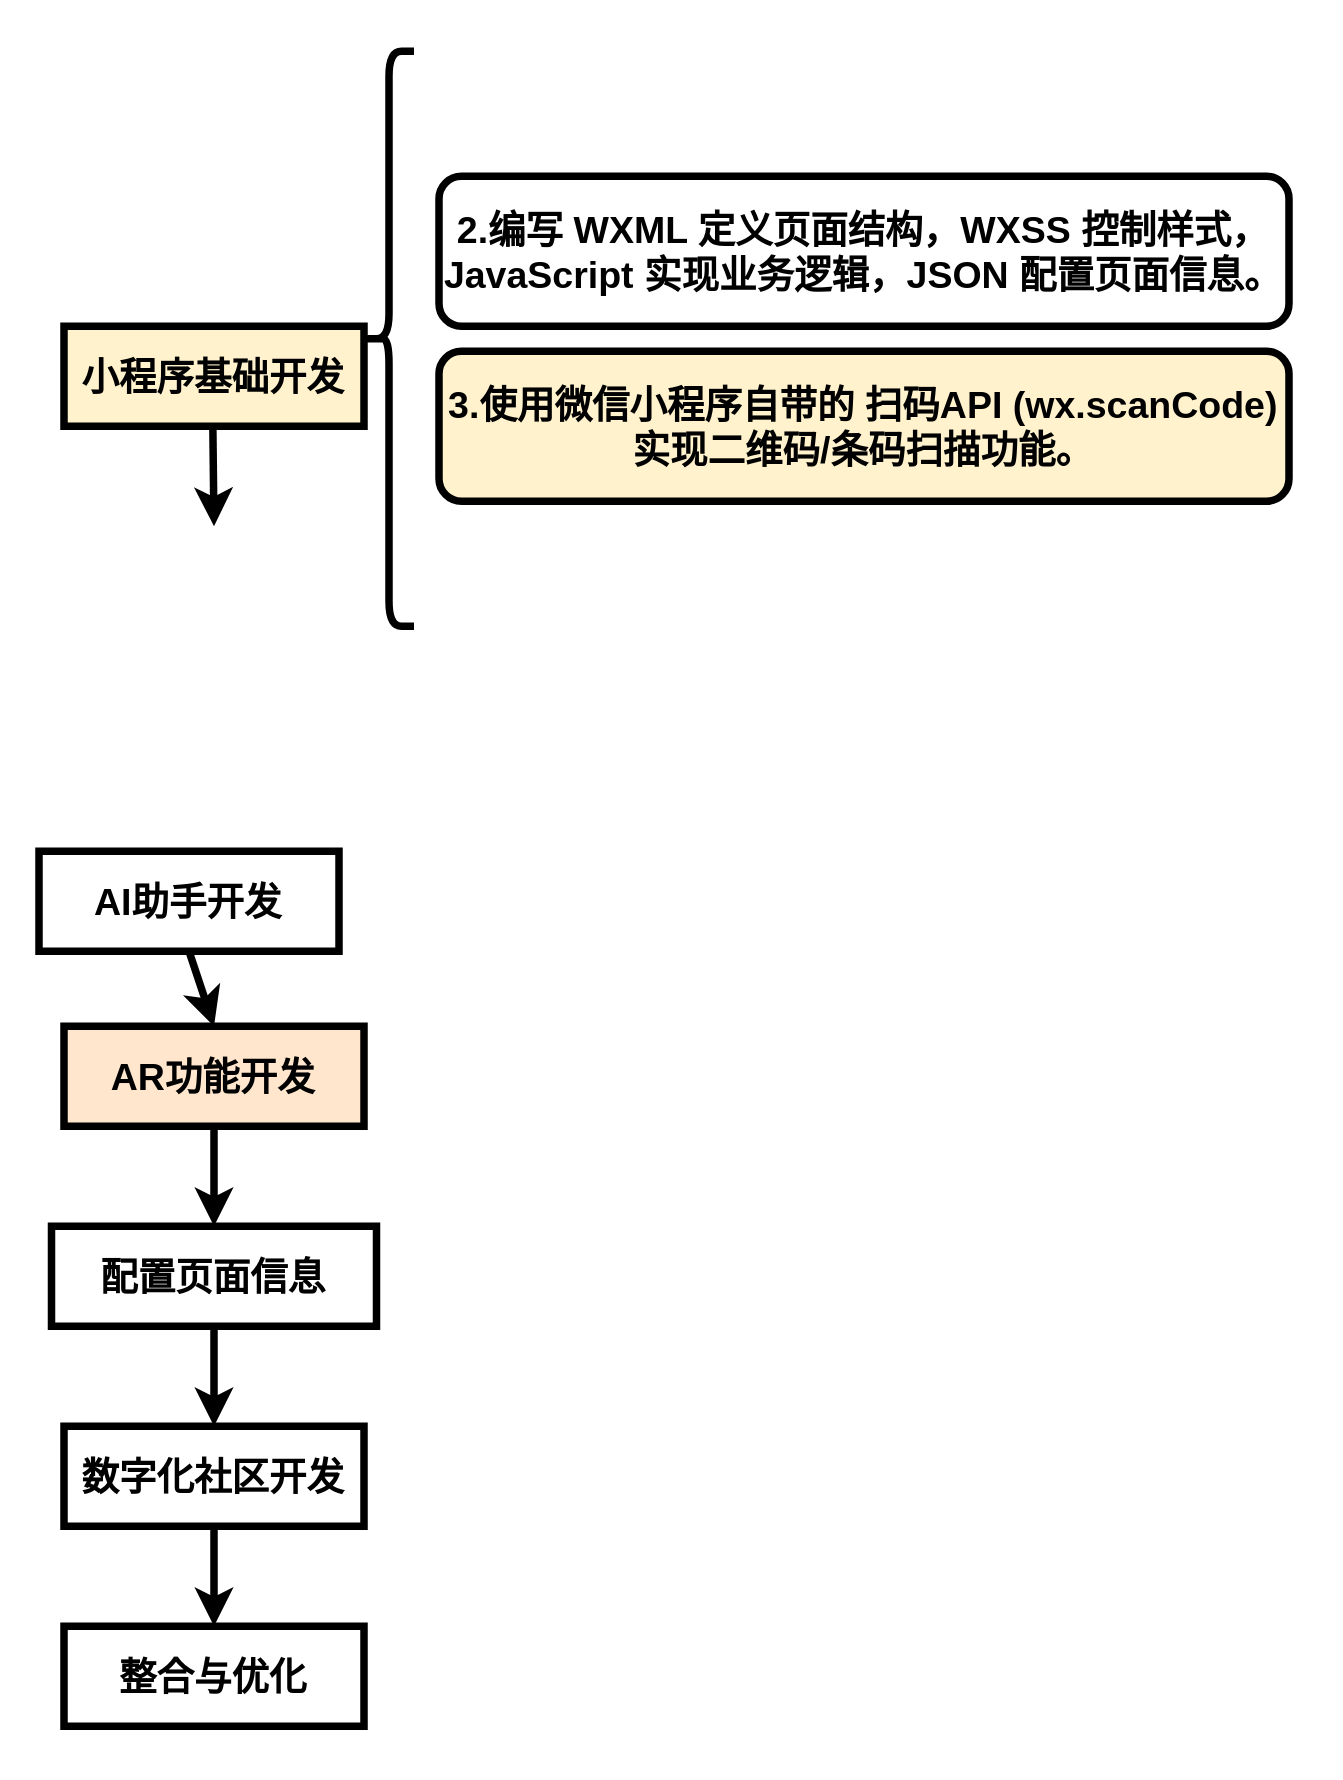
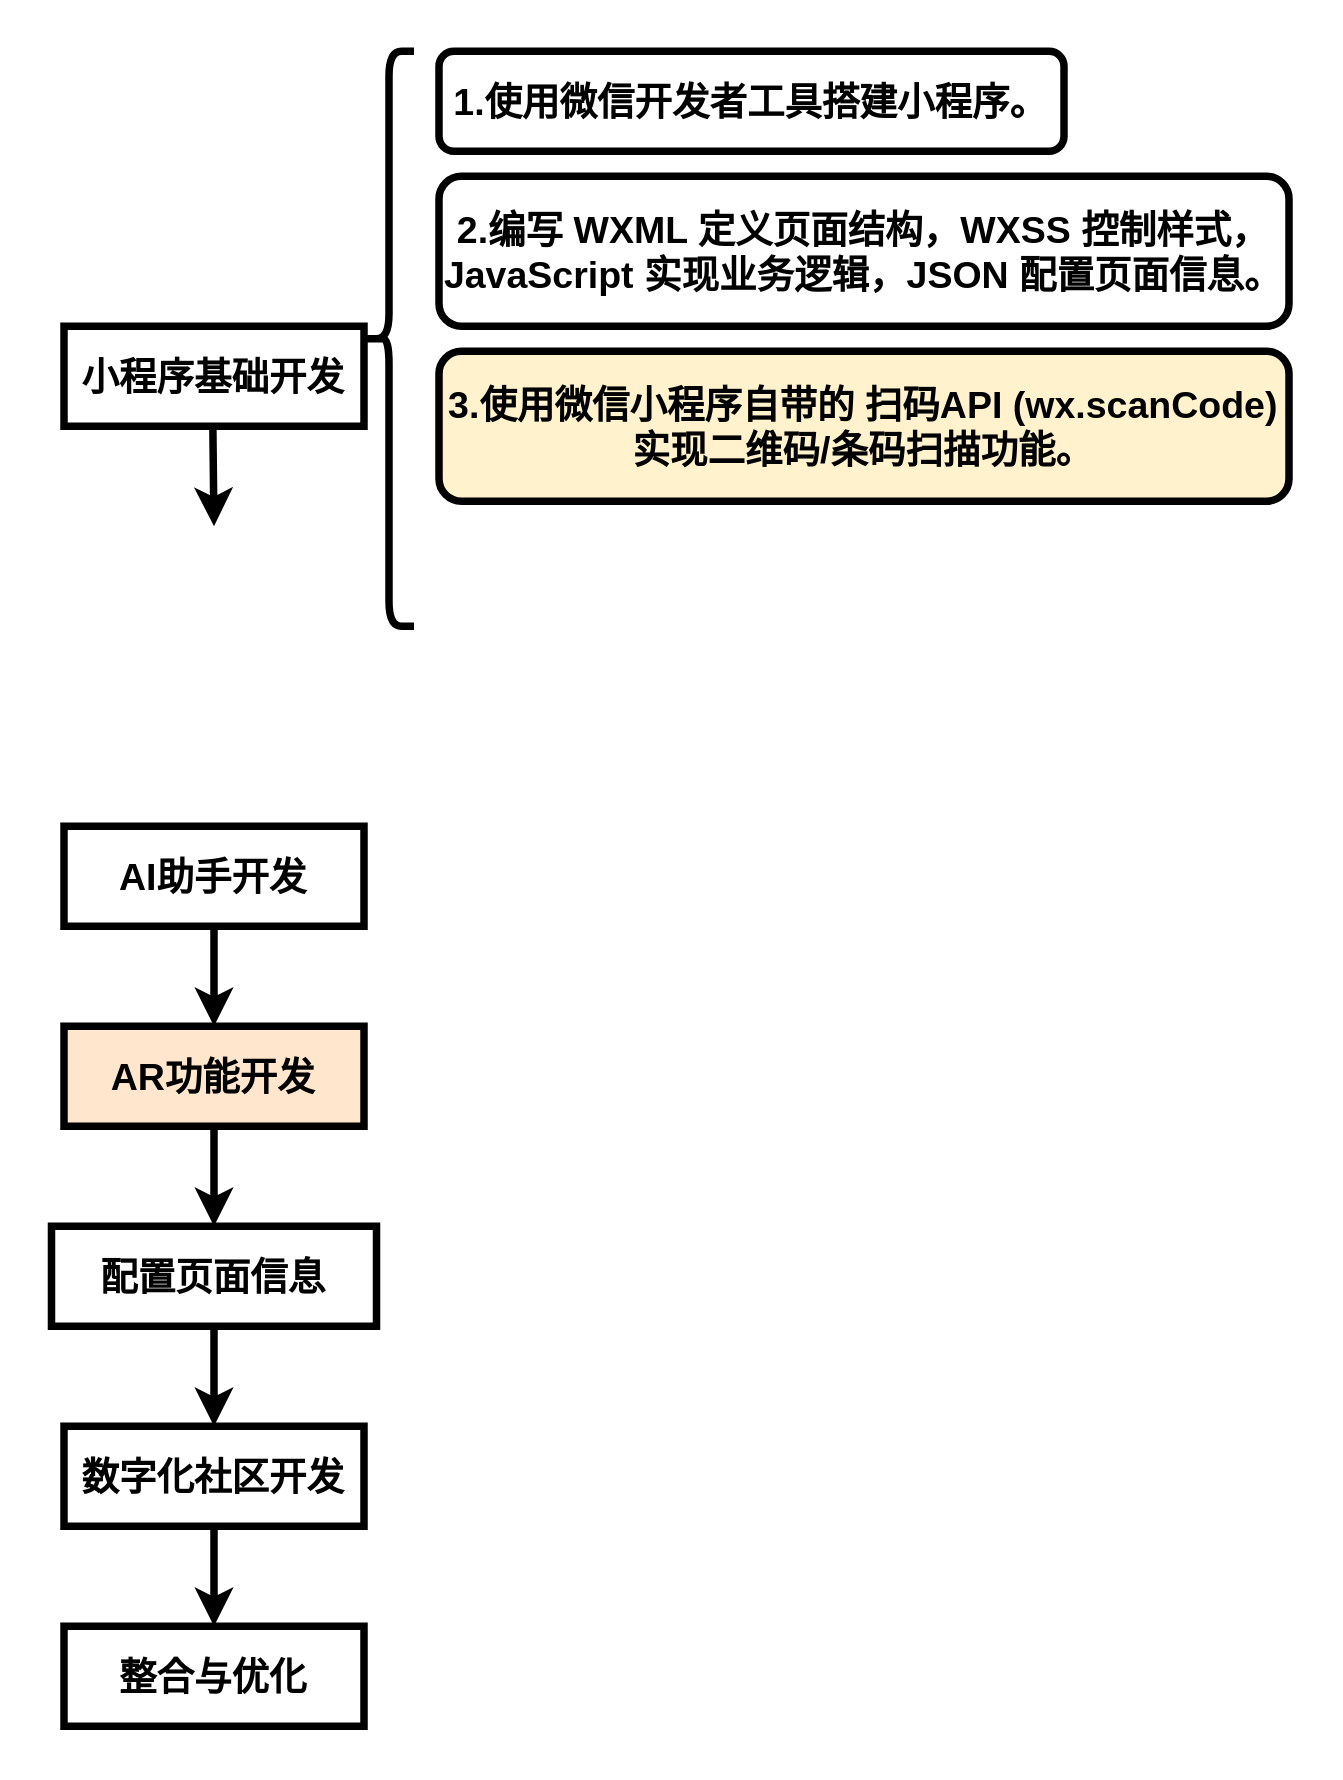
none -> (751, 101)
(214, 376) -> (214, 376)
(189, 901) -> (214, 876)
